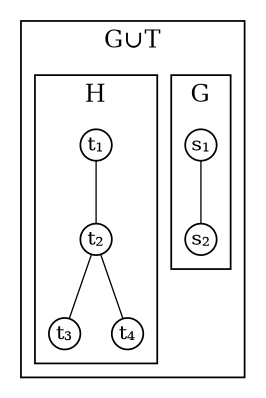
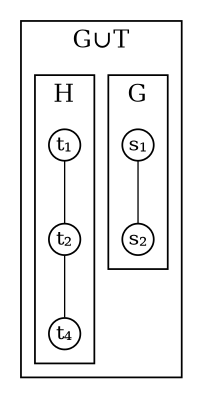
(65, 334) -> none
